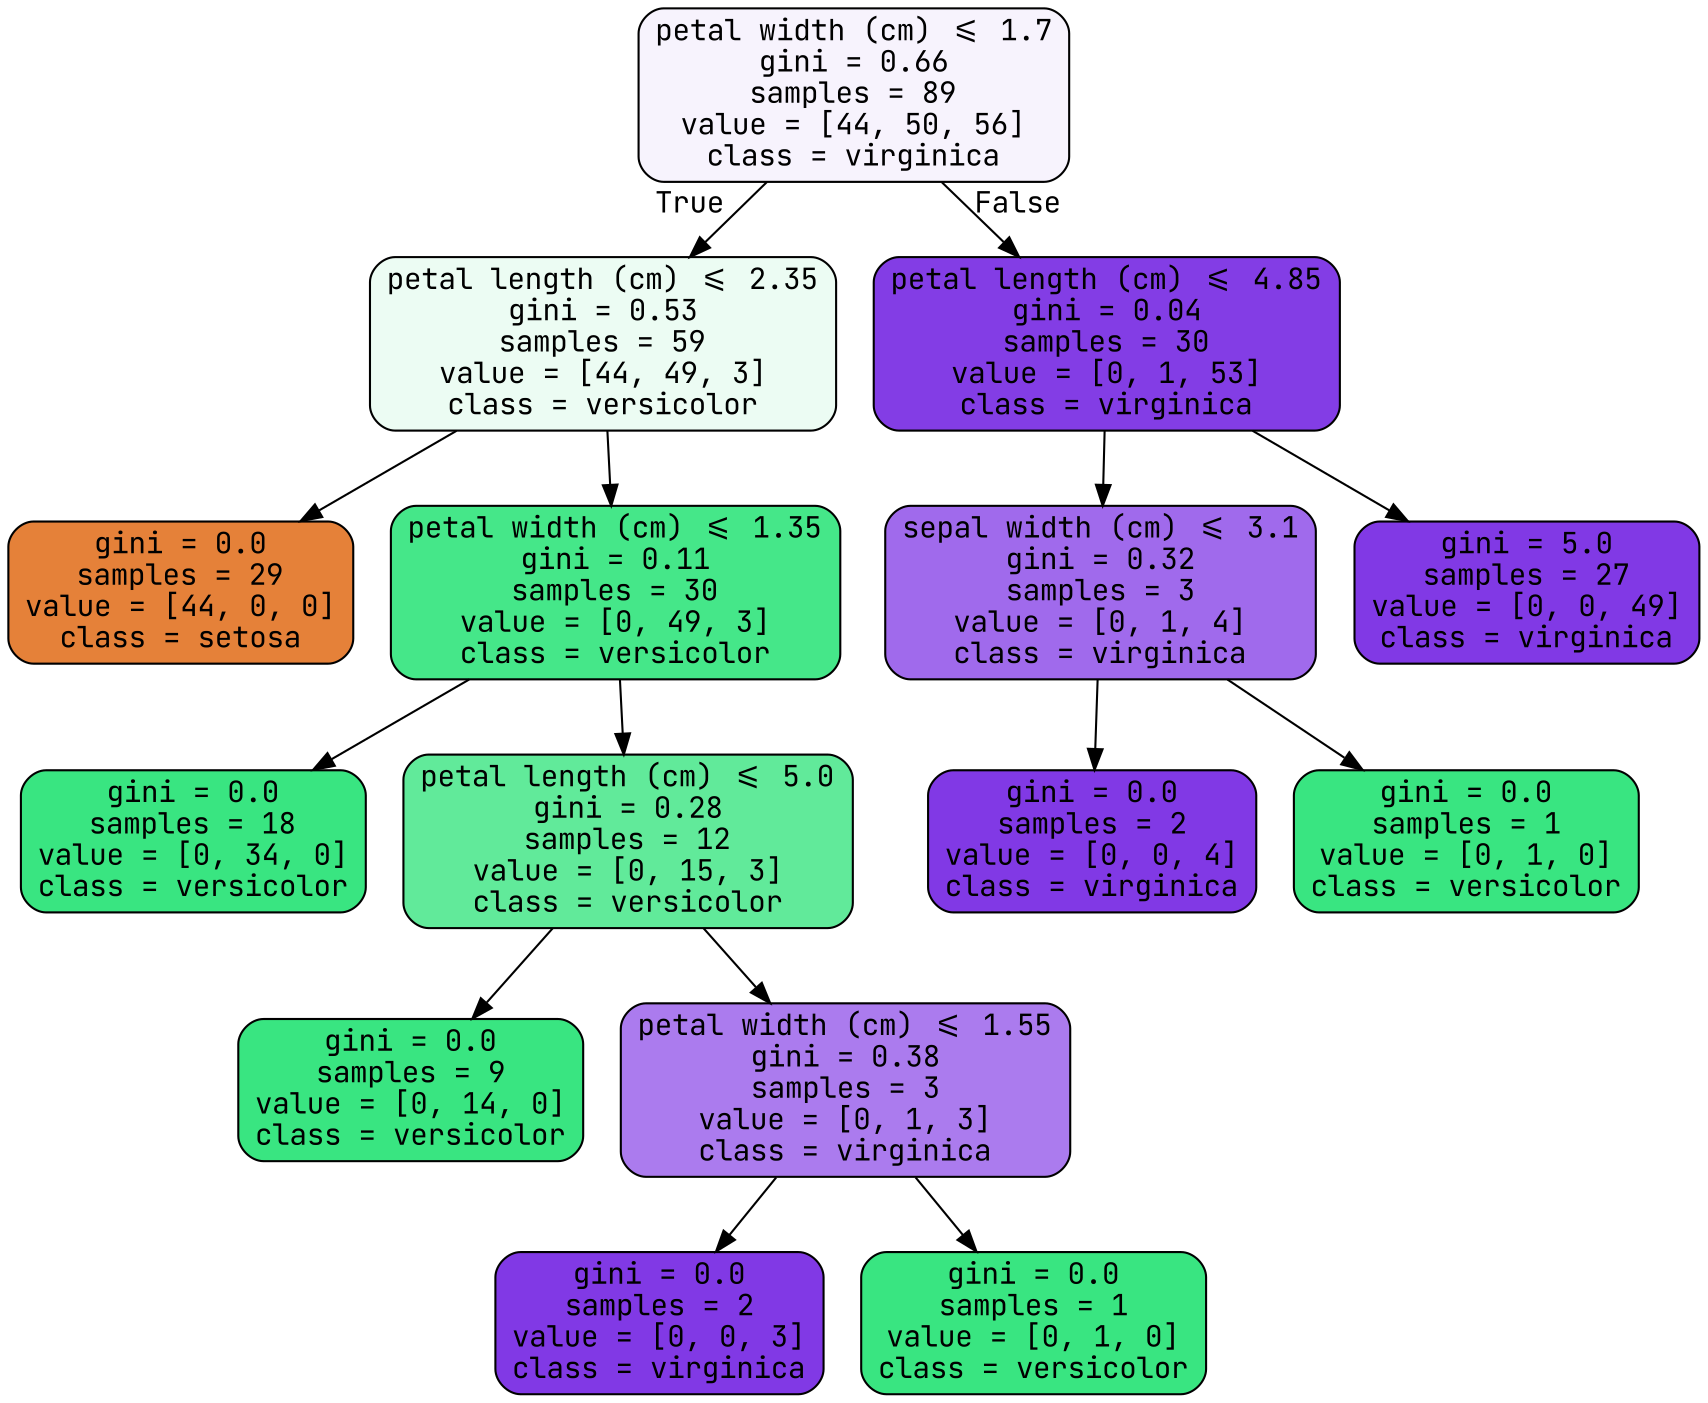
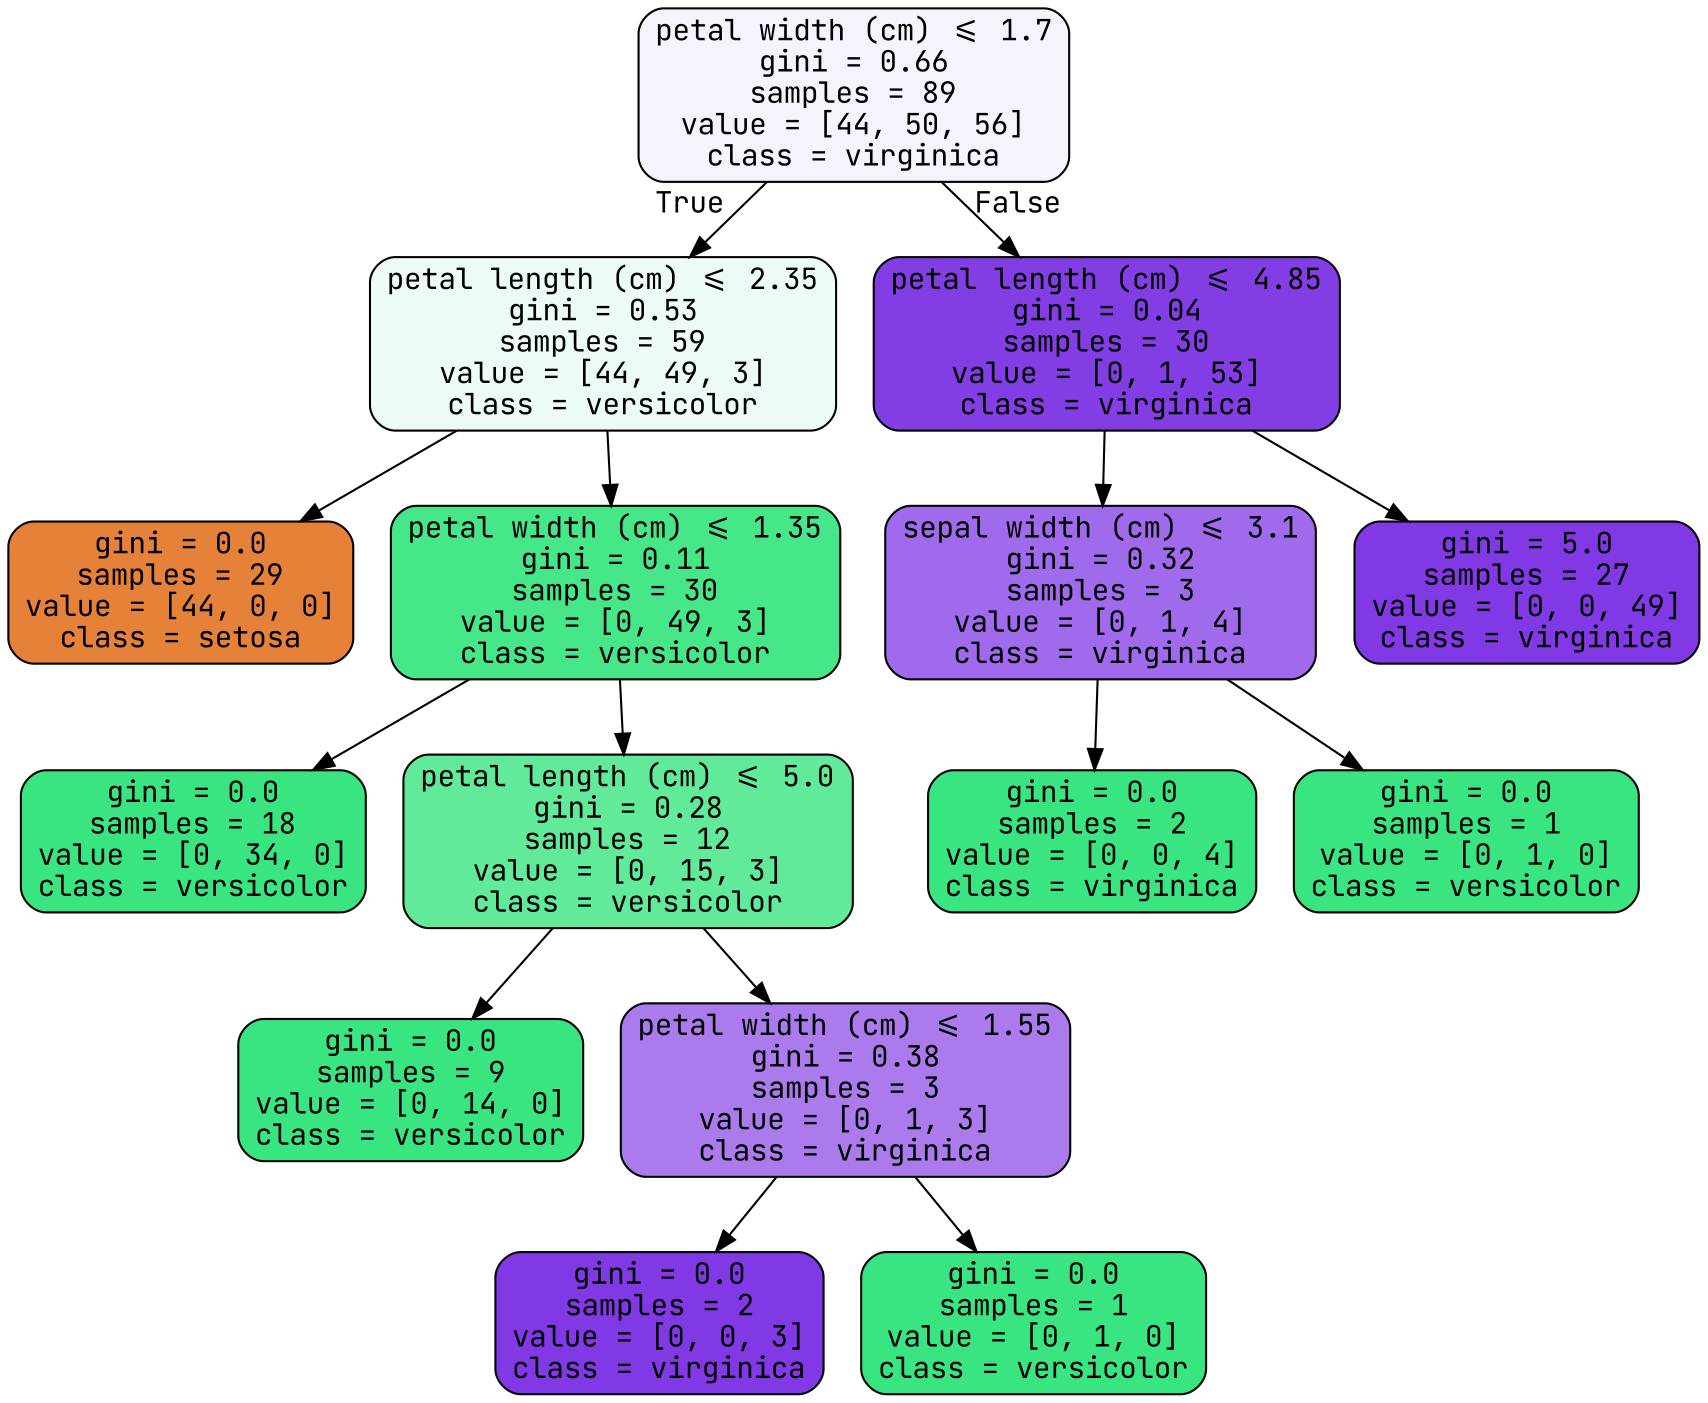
(1092, 841) -> (1092, 841)
